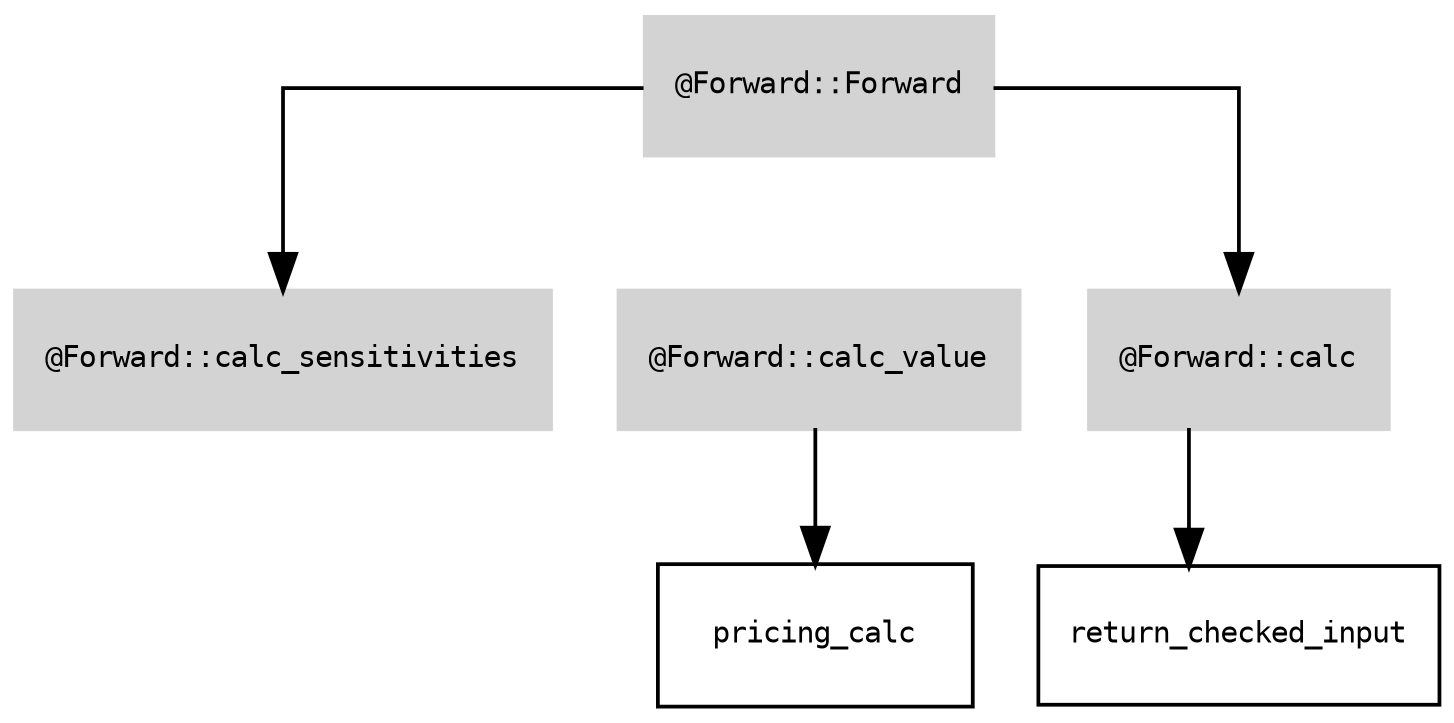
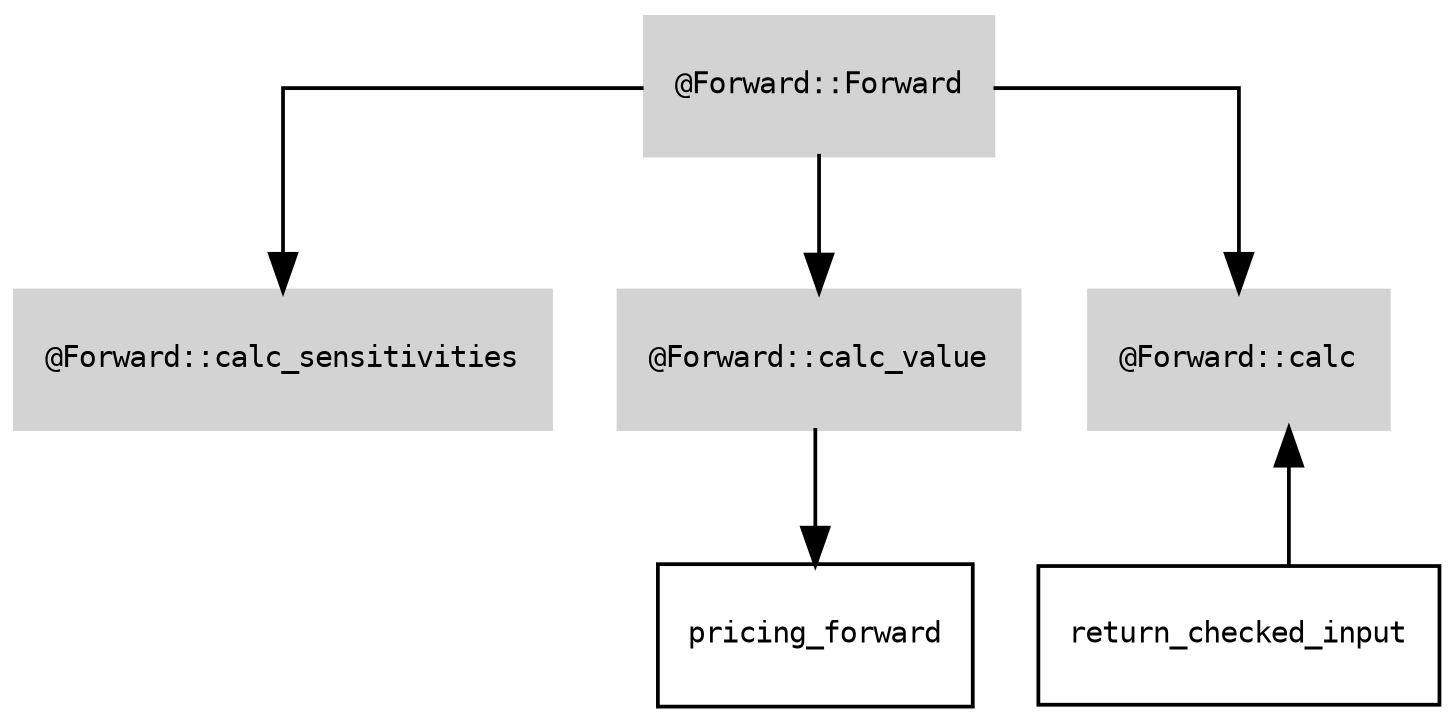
none -> (819, 204)
(1189, 479) -> (1289, 516)
(815, 635) -> (815, 635)
